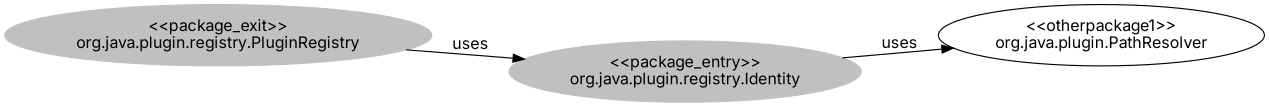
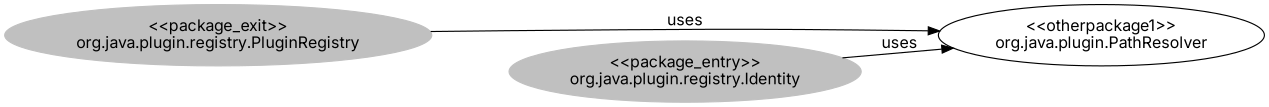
(459, 54) -> (679, 29)
